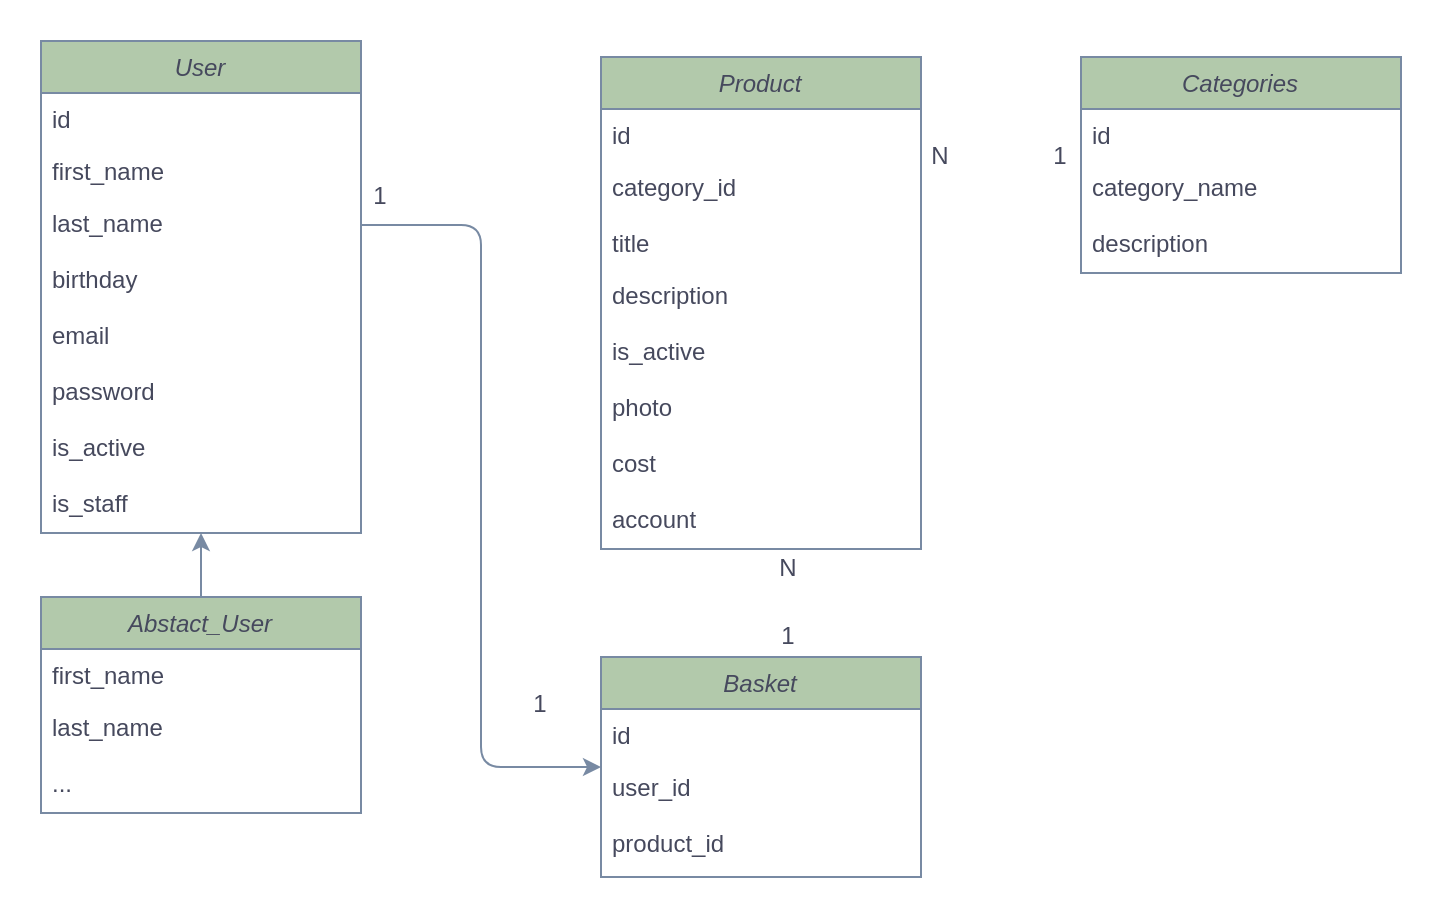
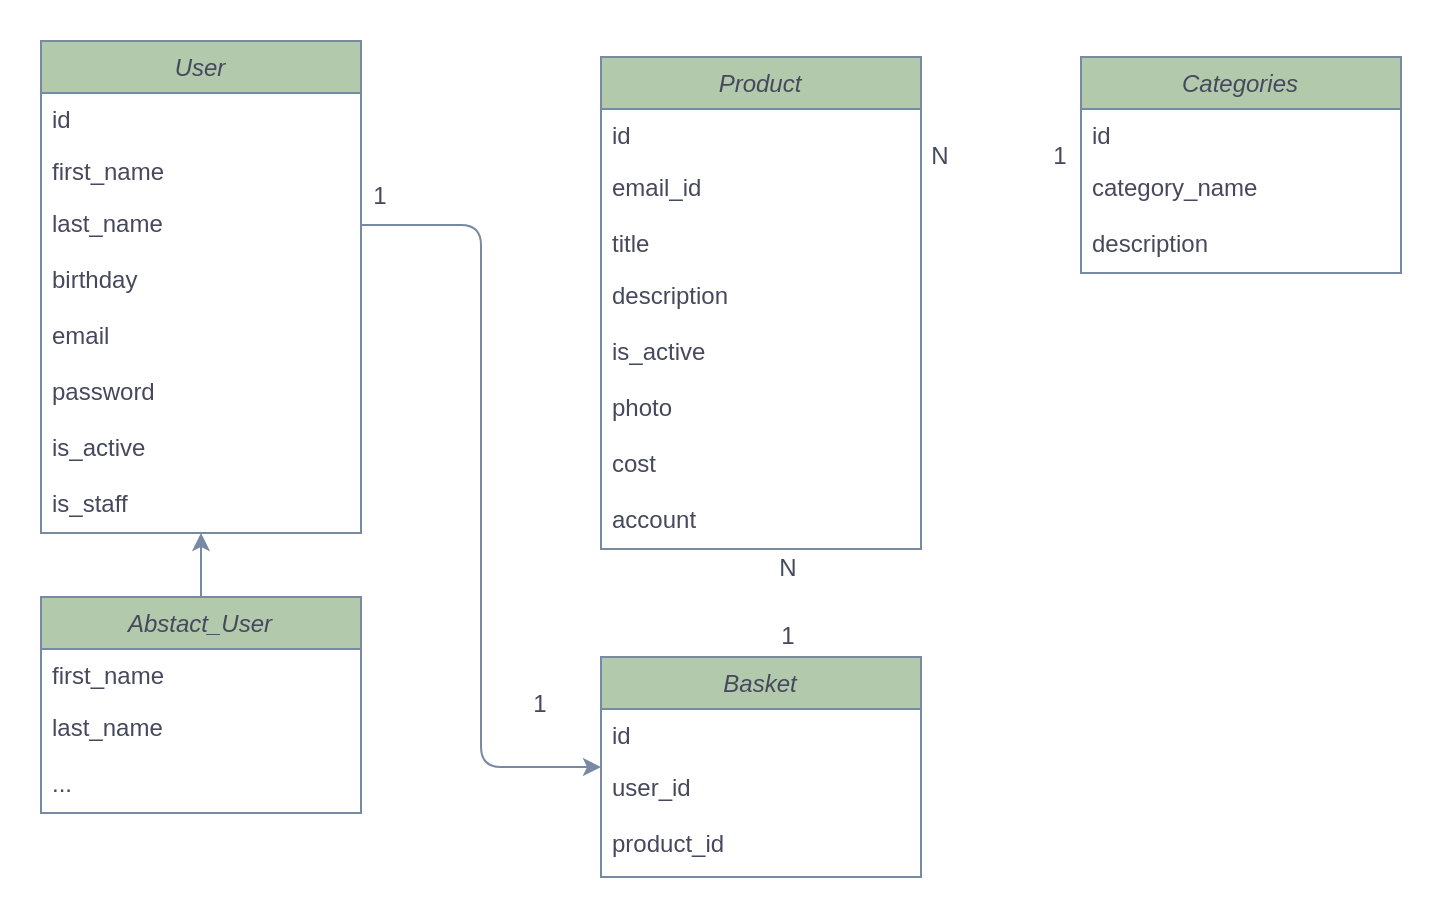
(683, 188) -> (656, 188)
